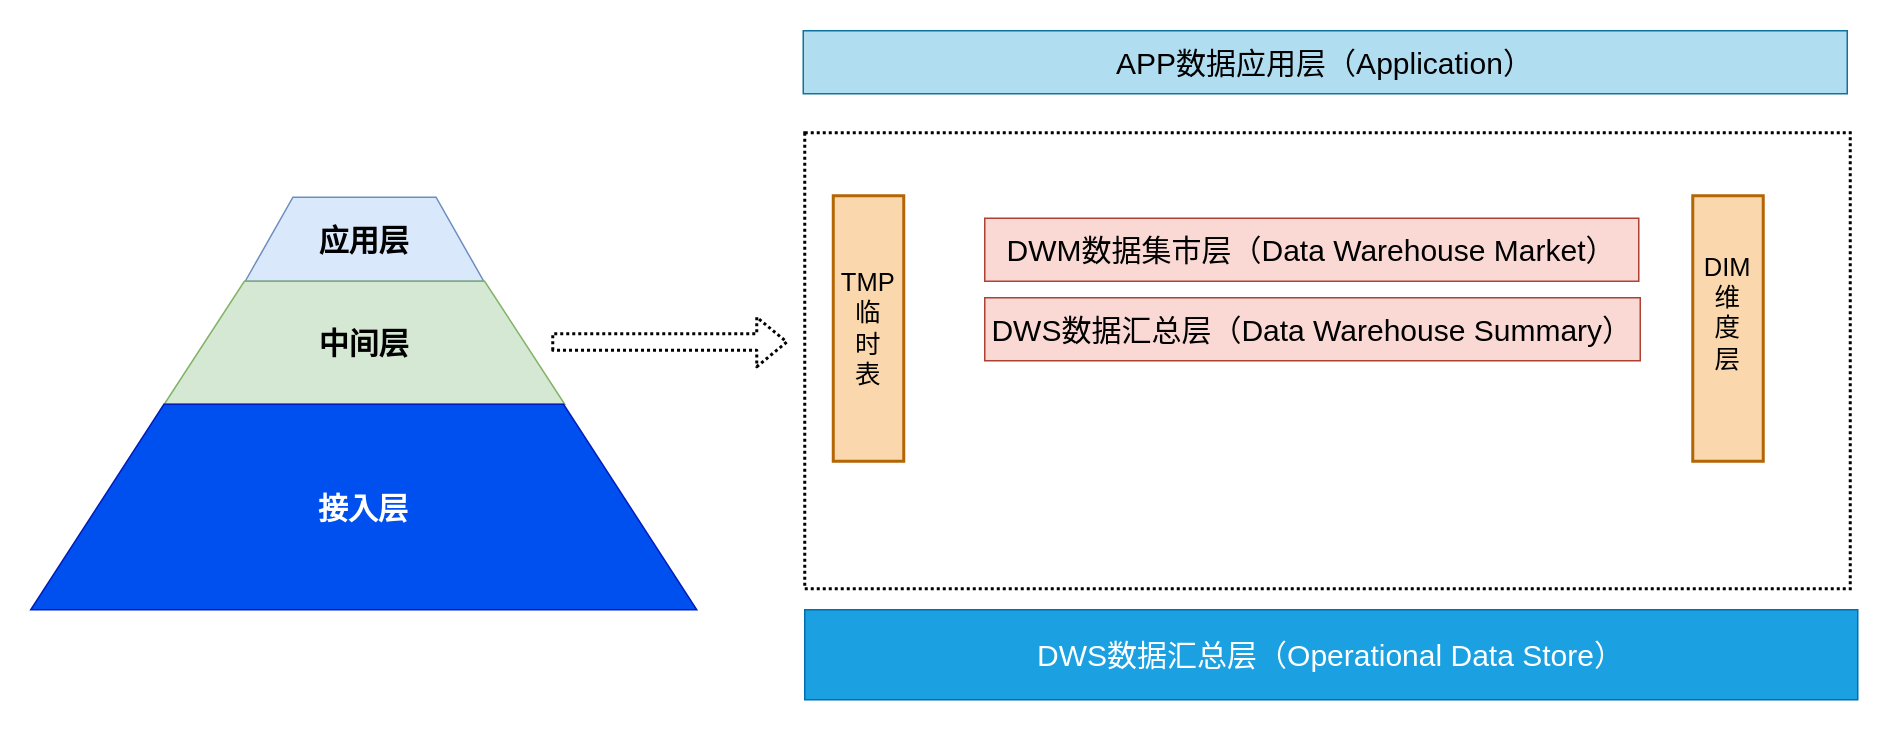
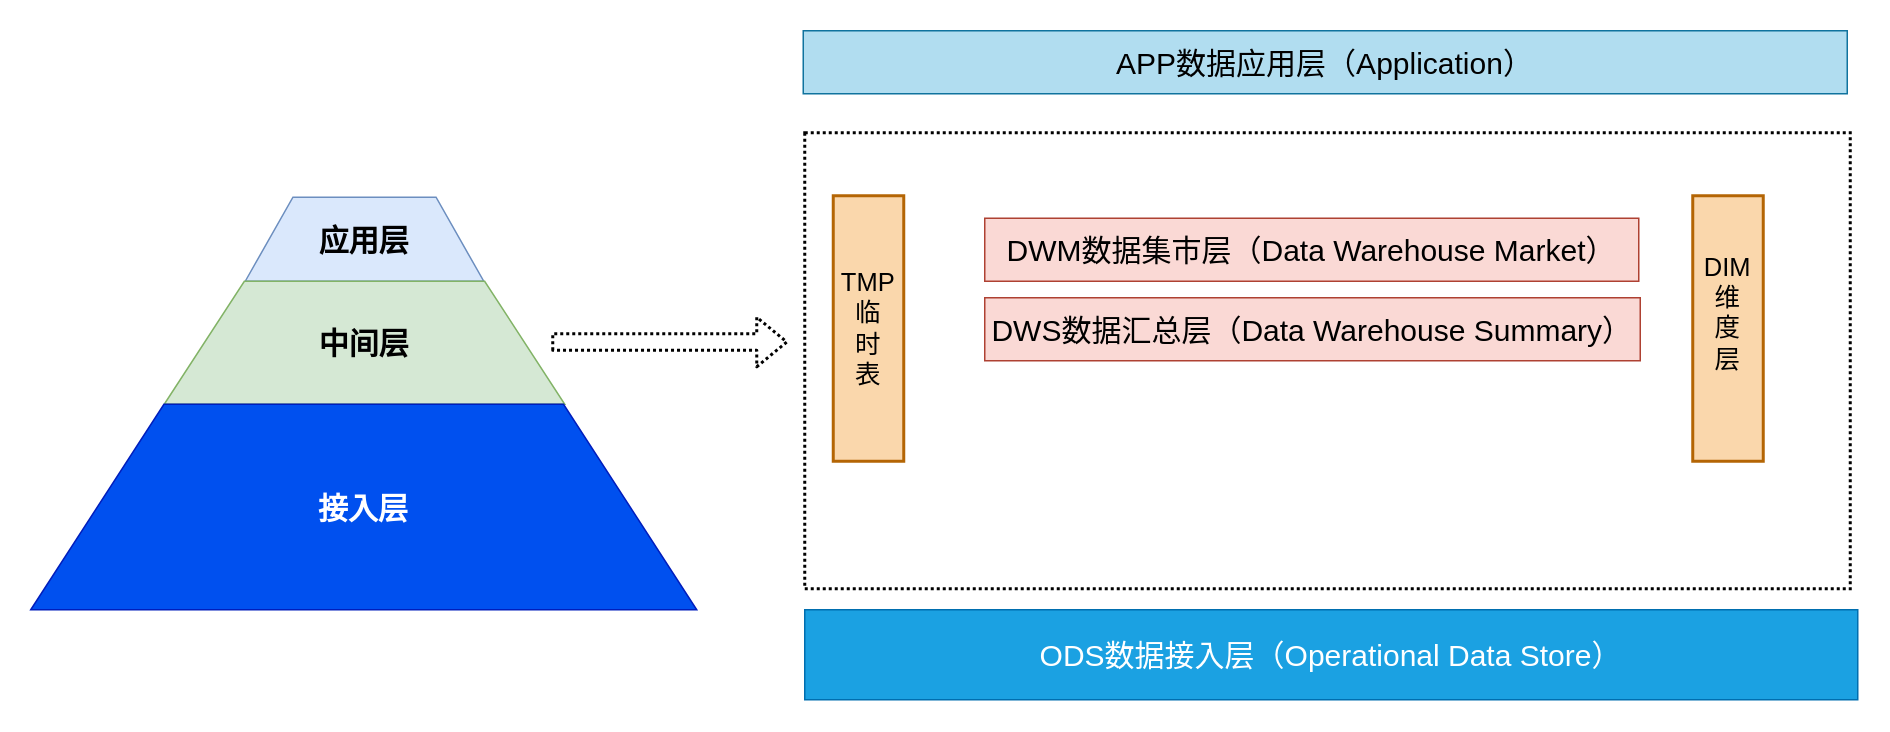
(1331, 655) -> (1331, 655)
